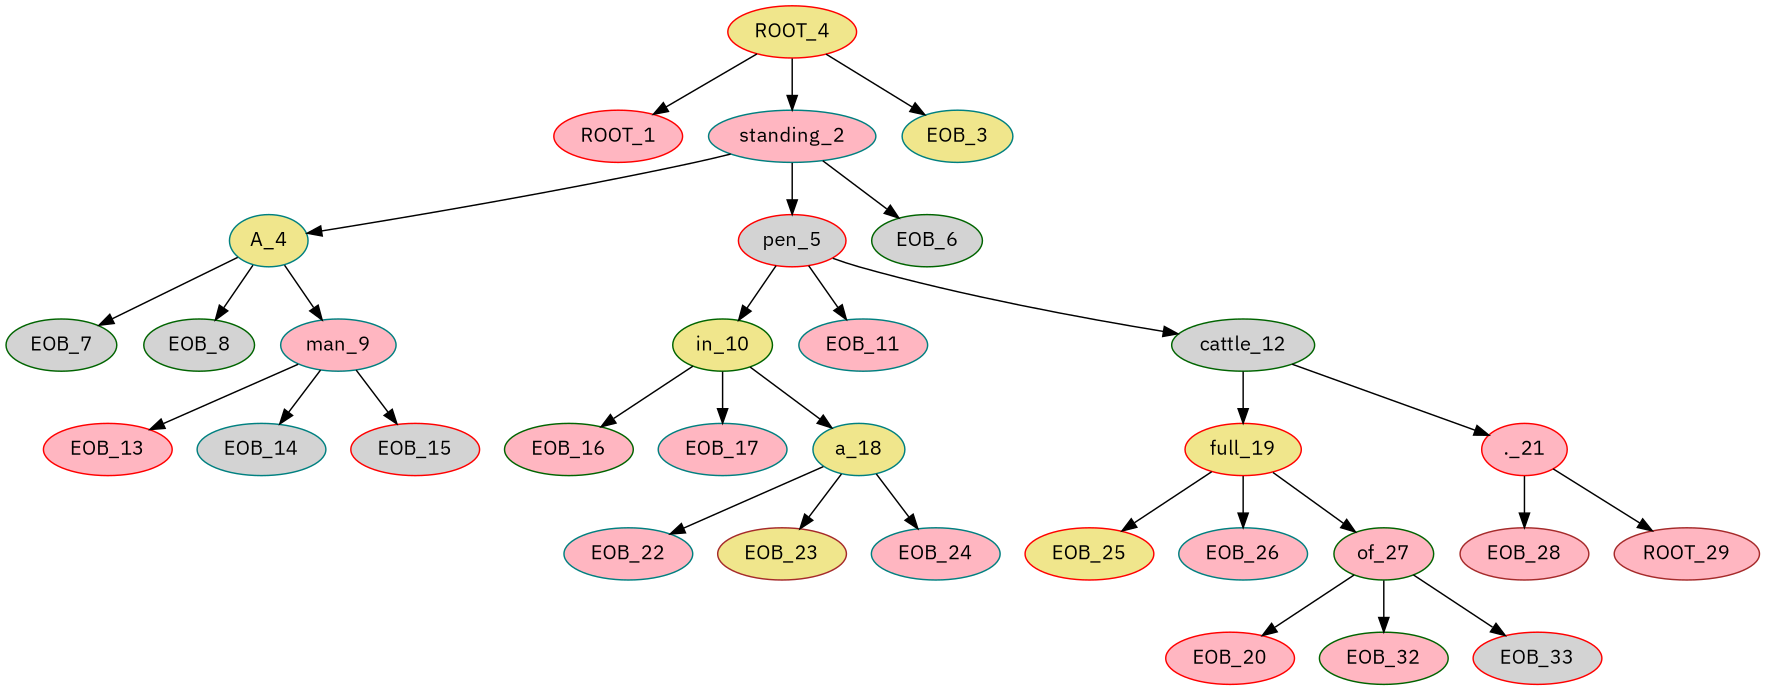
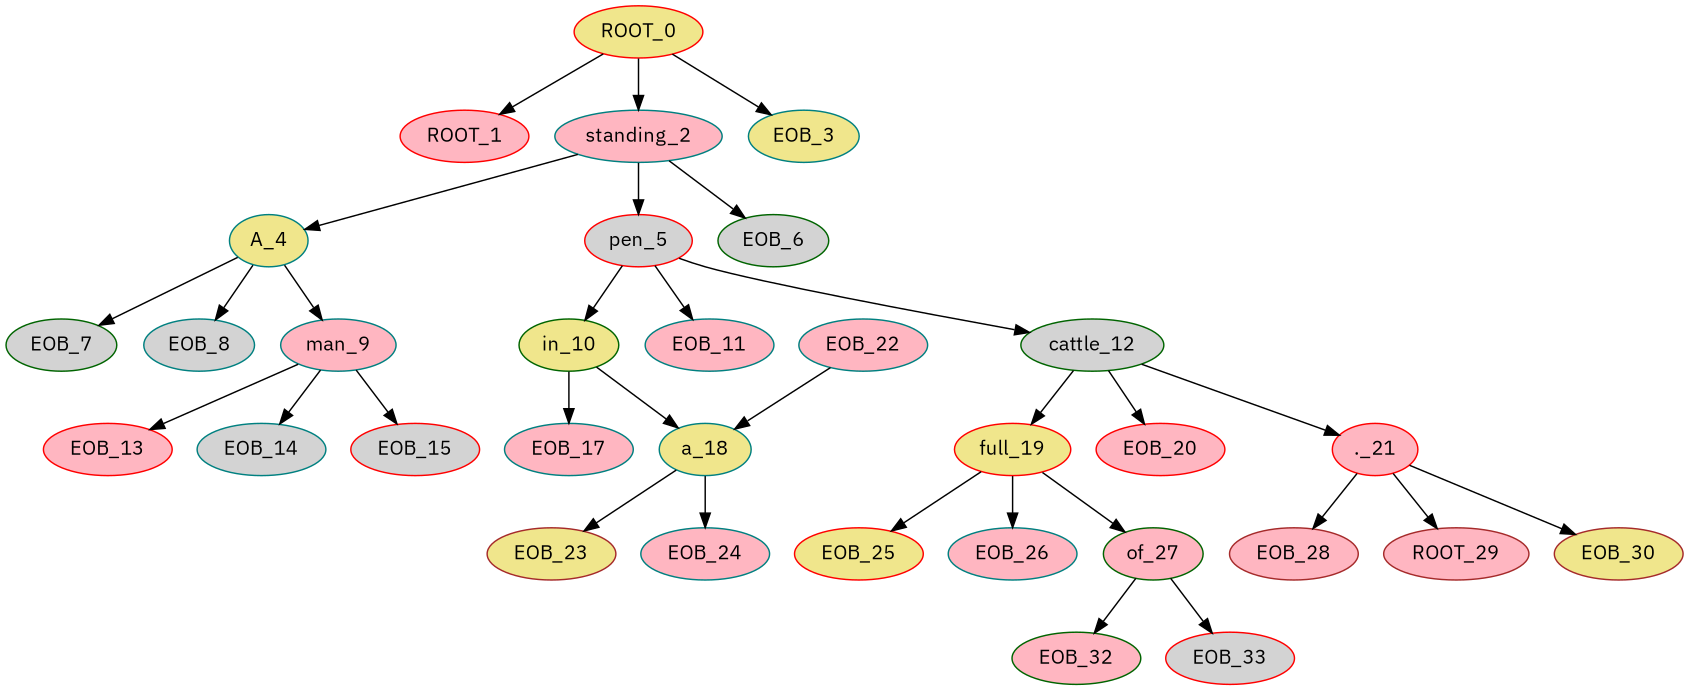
(792, 32) -> (639, 32)
(199, 345) -> (199, 345)
(569, 450) -> none
(754, 497) -> (789, 394)
none -> (1619, 554)
(1315, 601) -> (1122, 391)
